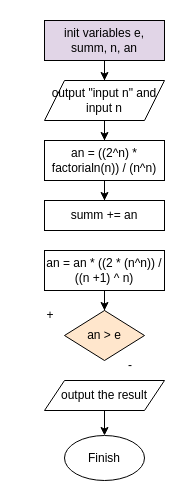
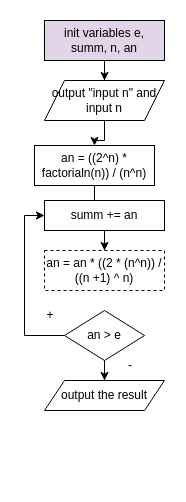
(105, 161) -> (95, 166)
none -> (105, 245)
(105, 271) -> (105, 271)
none -> (25, 290)
(105, 305) -> none
(105, 336) -> (105, 336)
none -> (105, 375)
(105, 427) -> none
(105, 458) -> none
